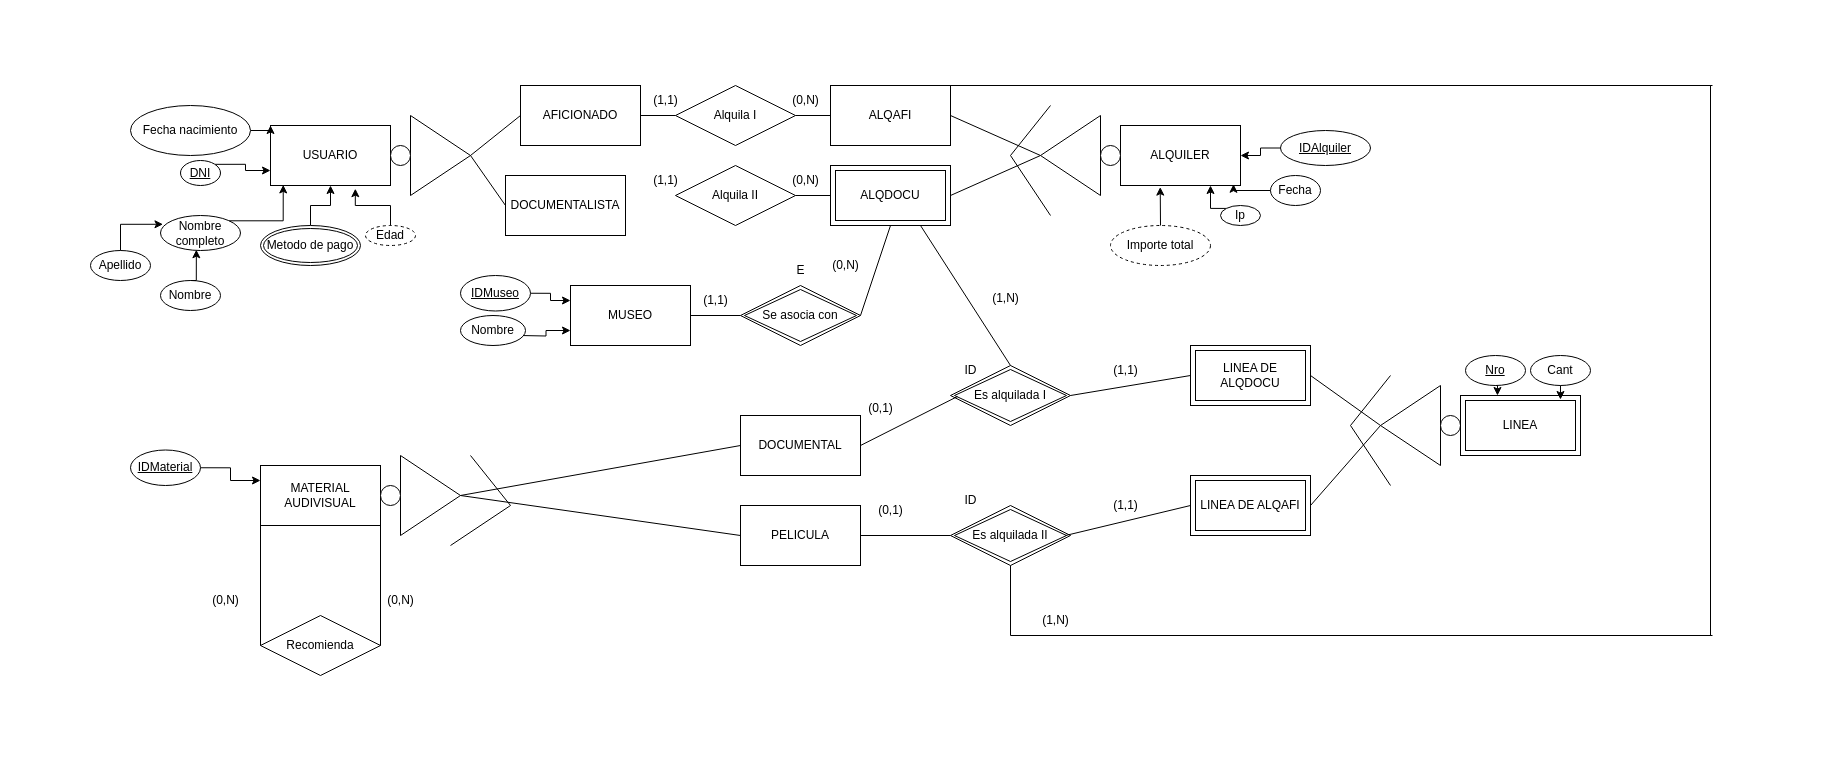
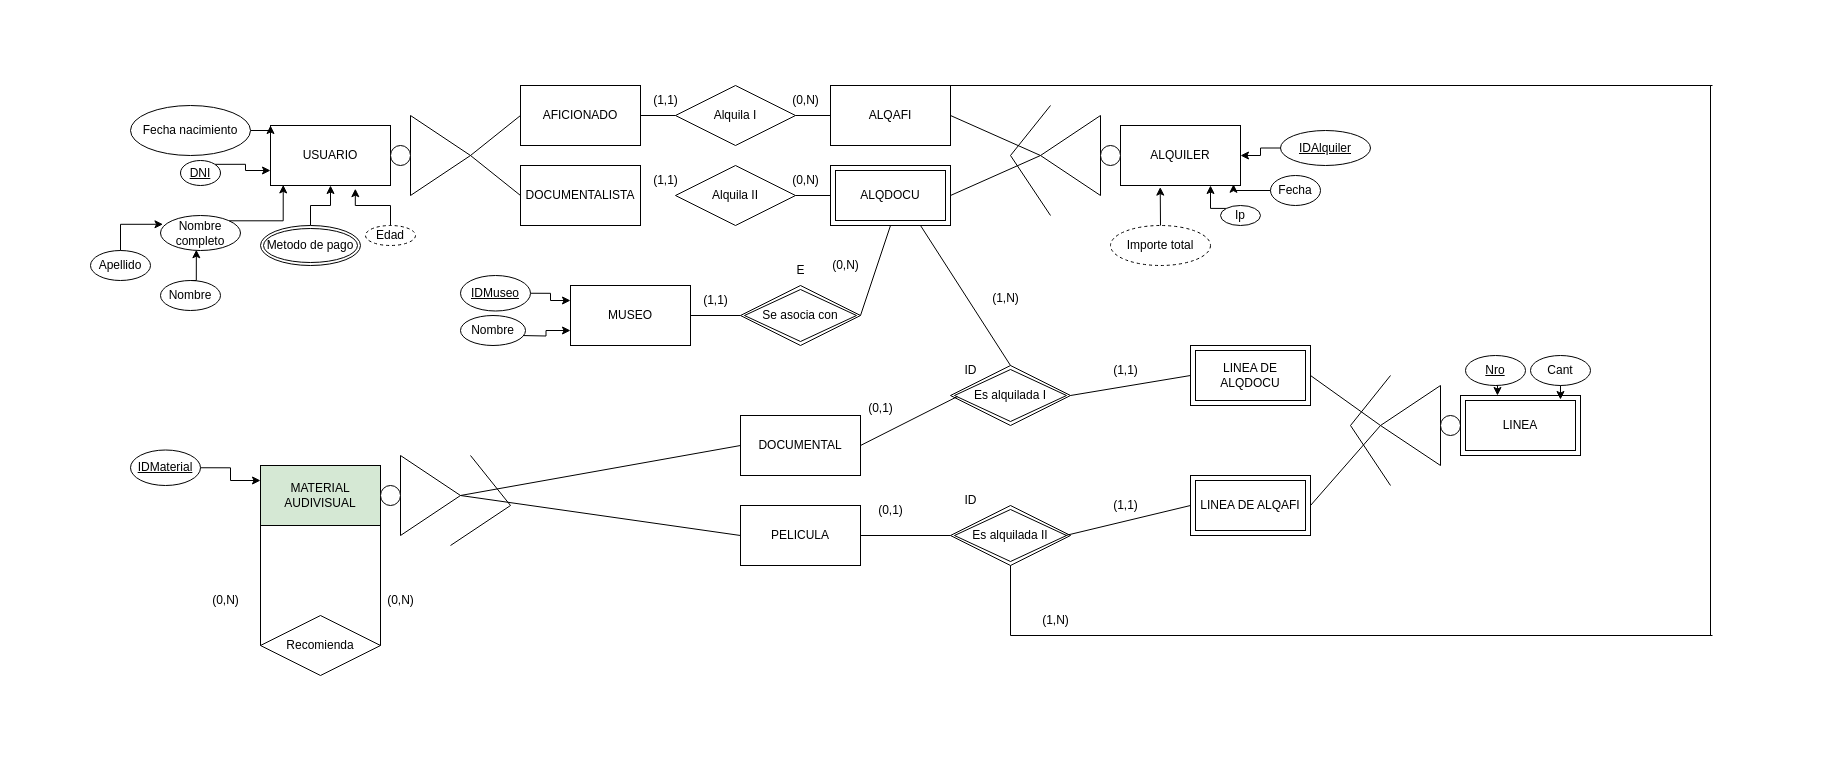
(566, 206) -> (581, 196)
(321, 496) -> (321, 496)
